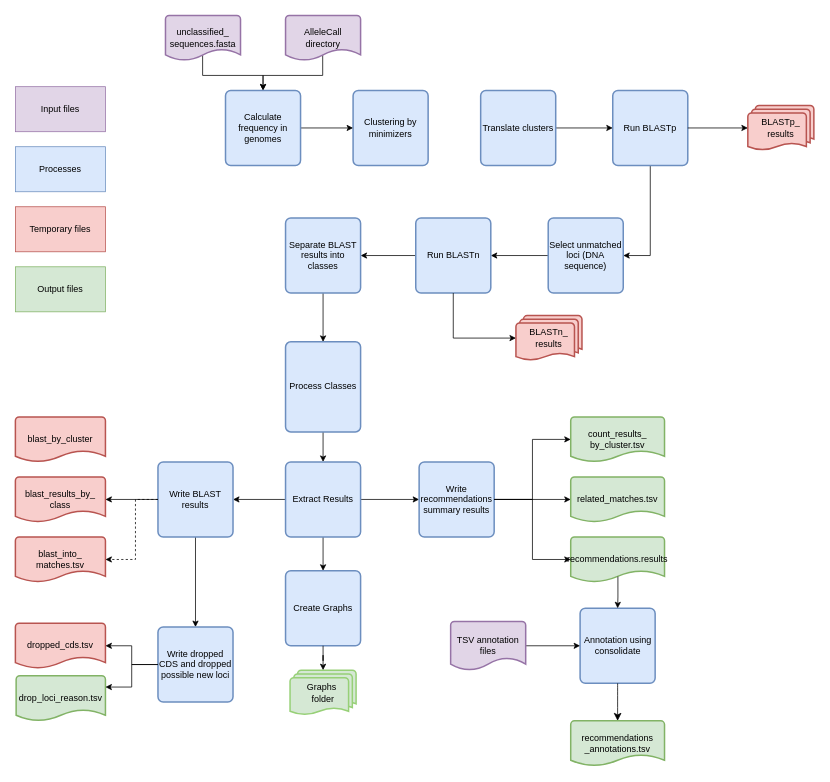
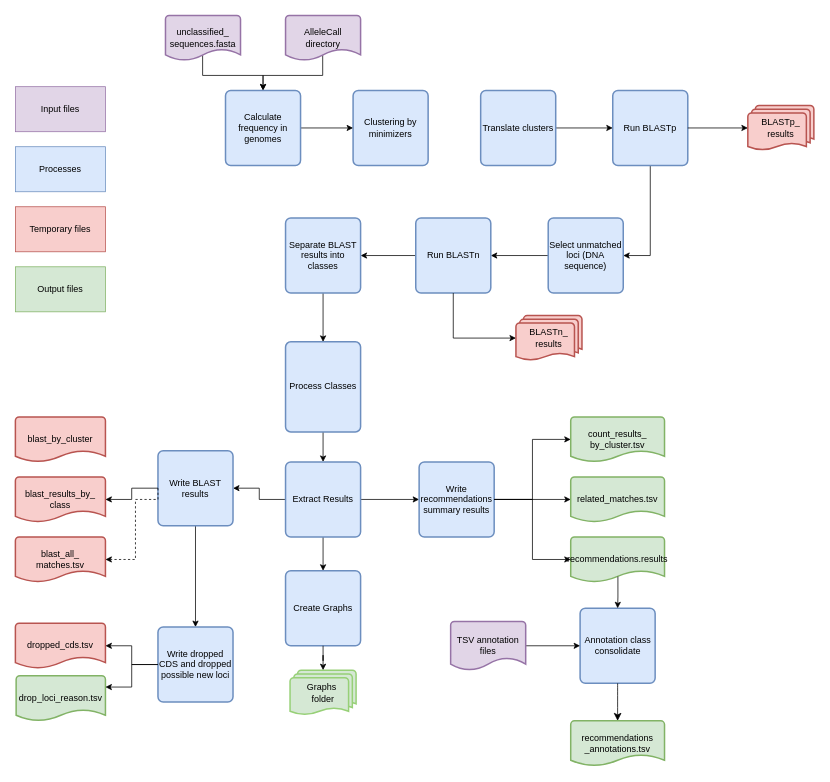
(195, 499) -> (195, 488)
(60, 559) -> (60, 559)
(618, 645) -> (618, 645)
